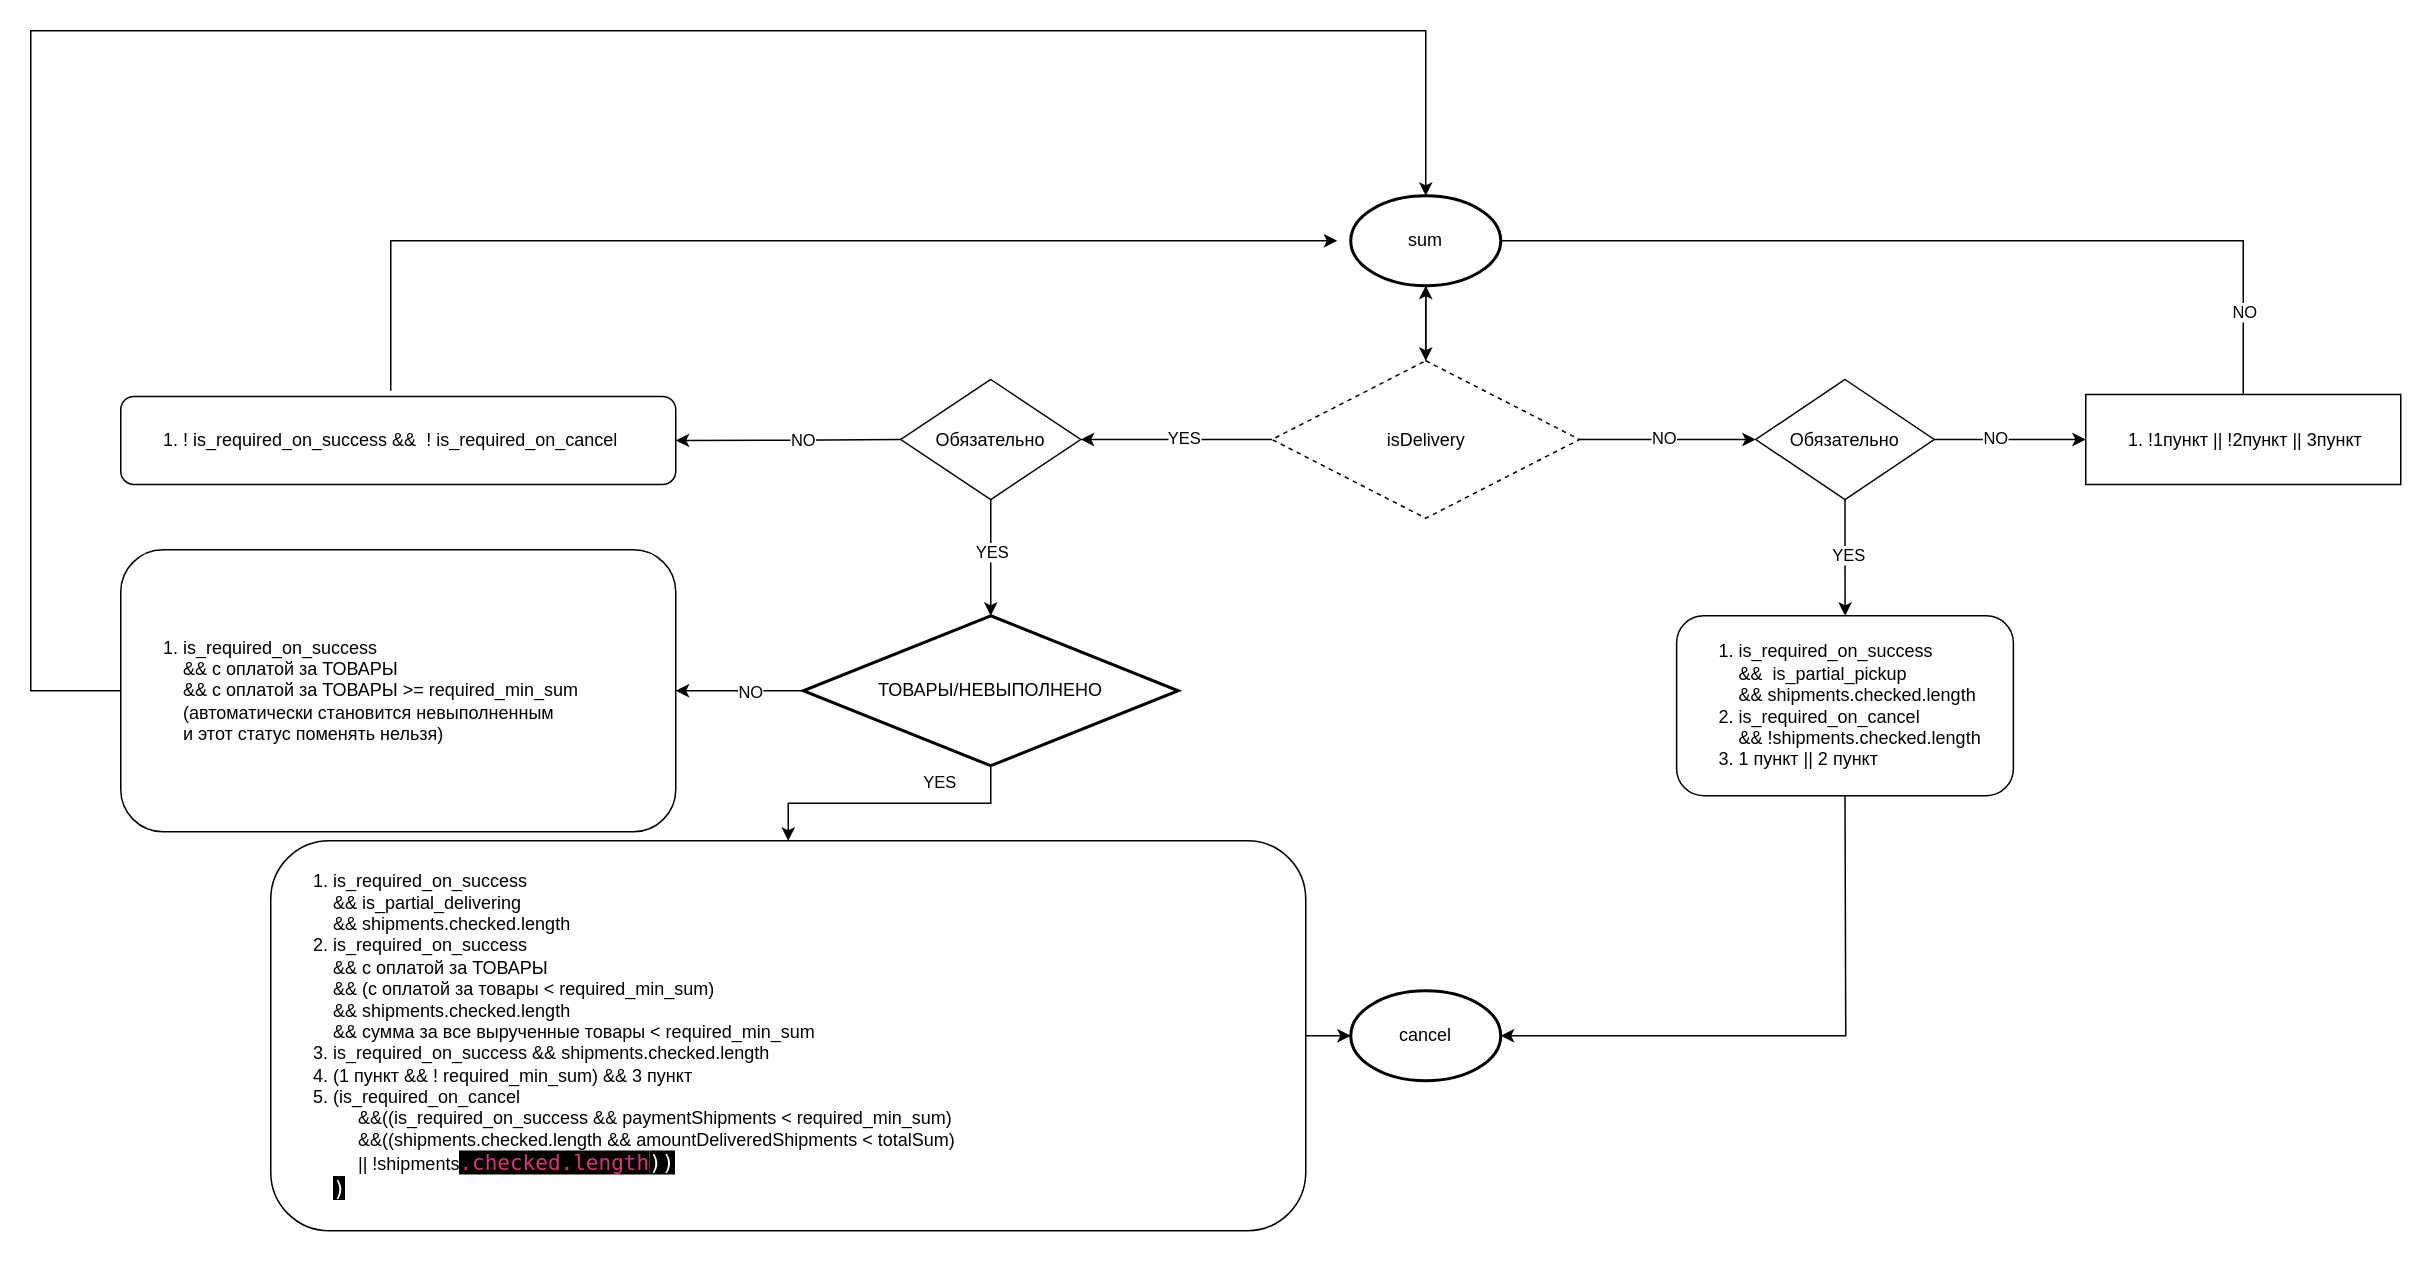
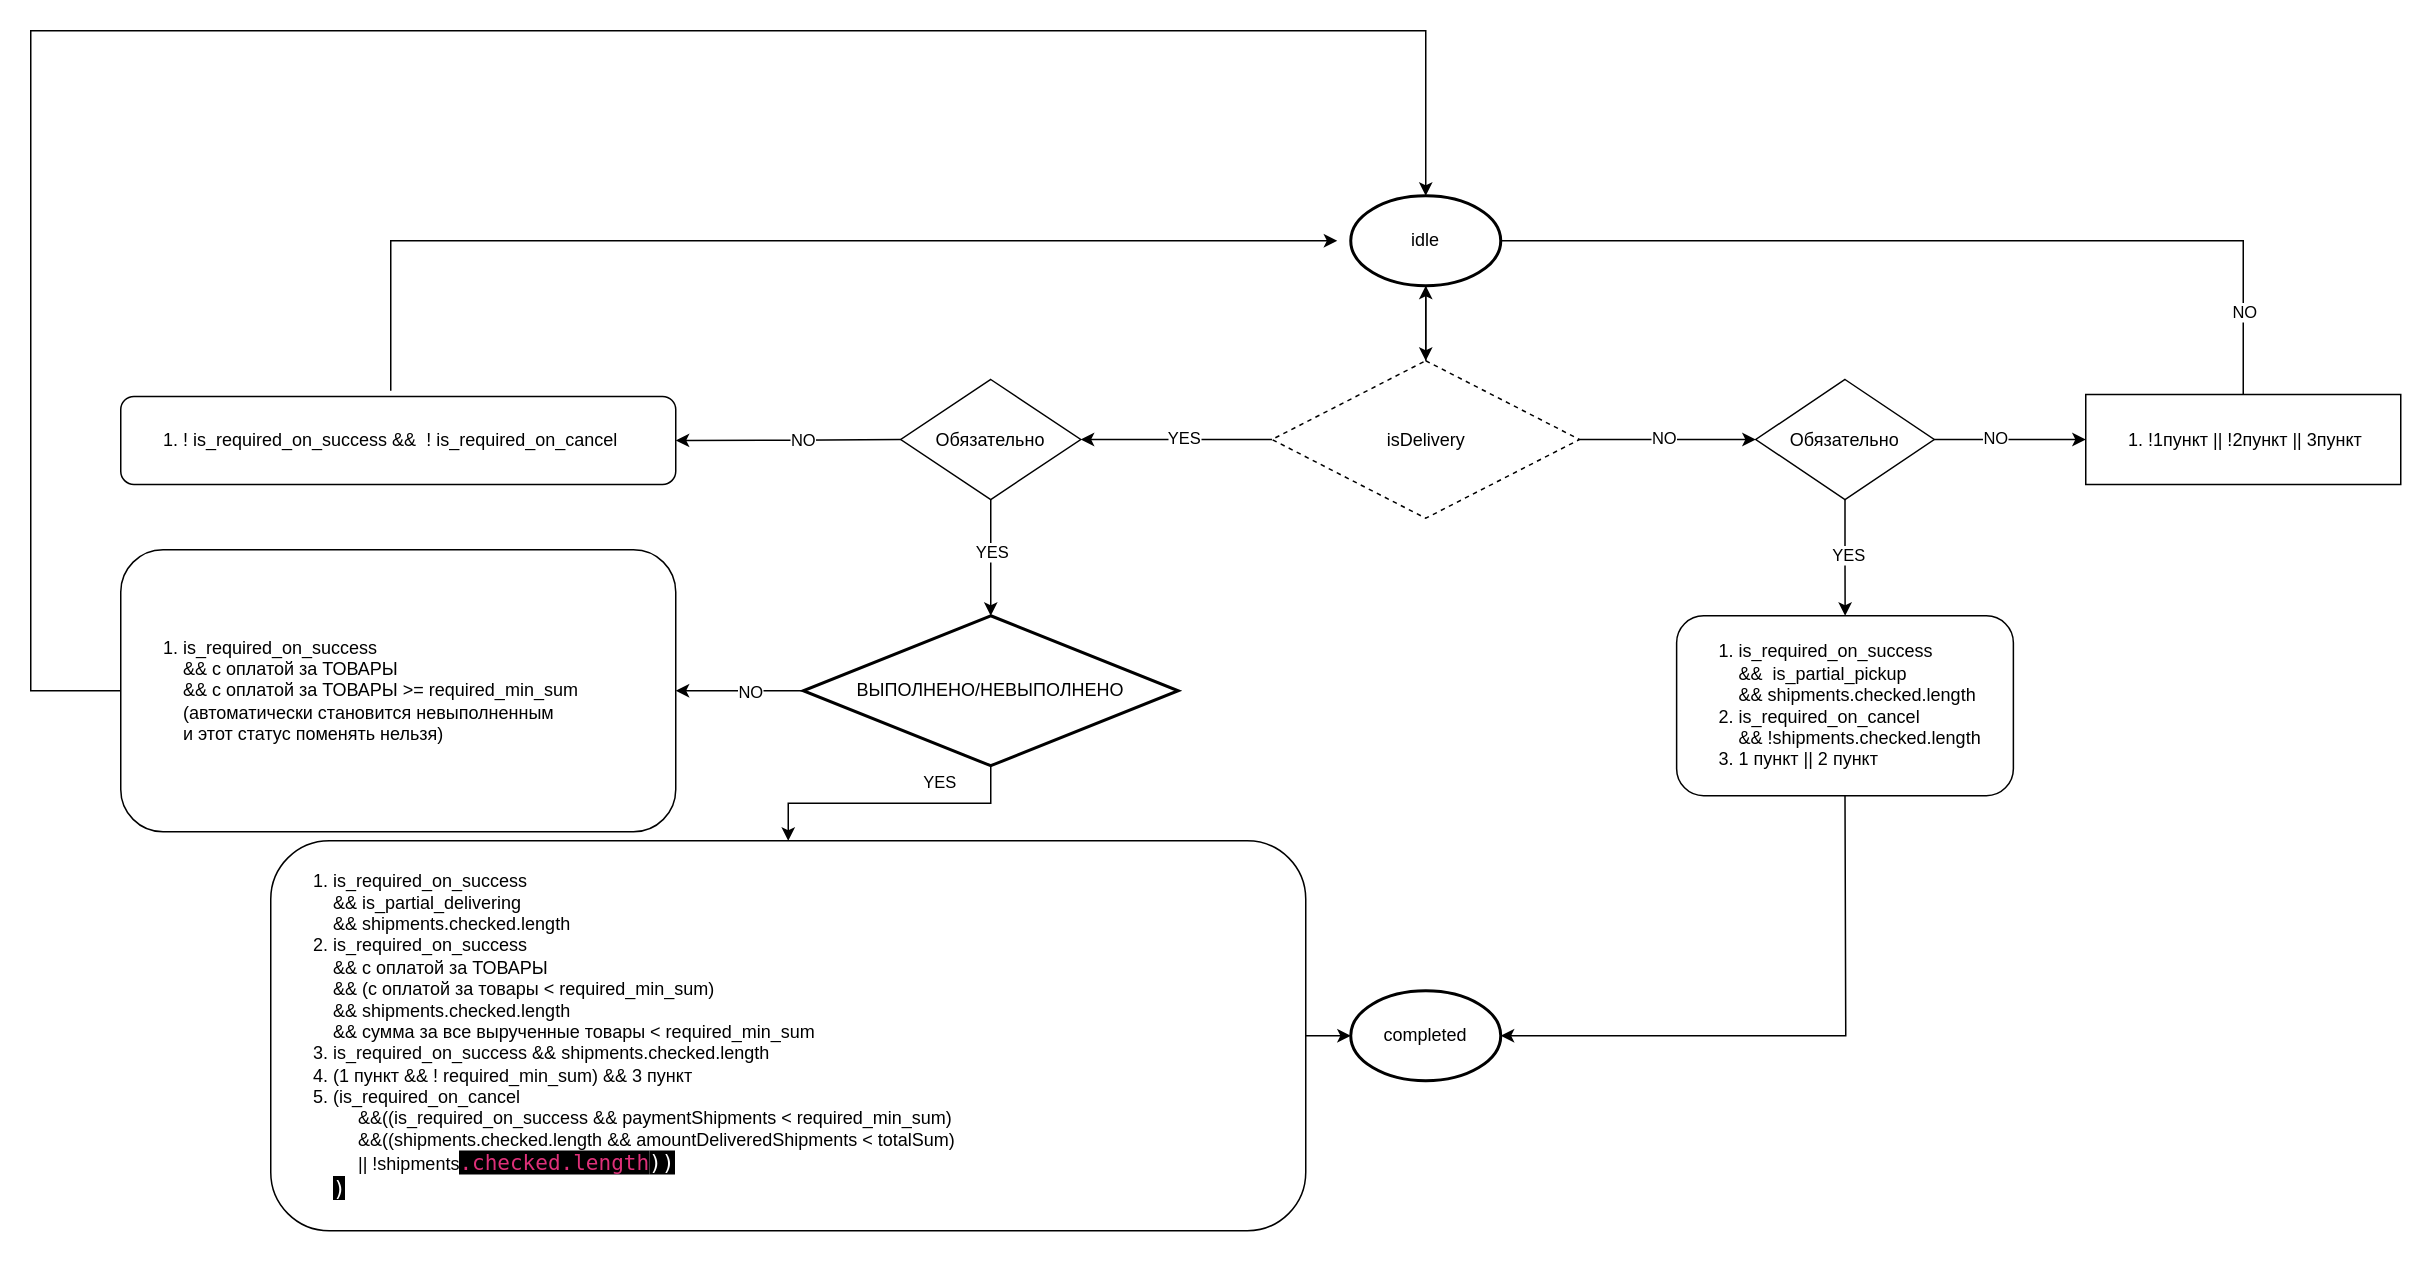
(1426, 241) -> (1426, 241)
(991, 691) -> (991, 691)
(1426, 1036) -> (1426, 1036)
